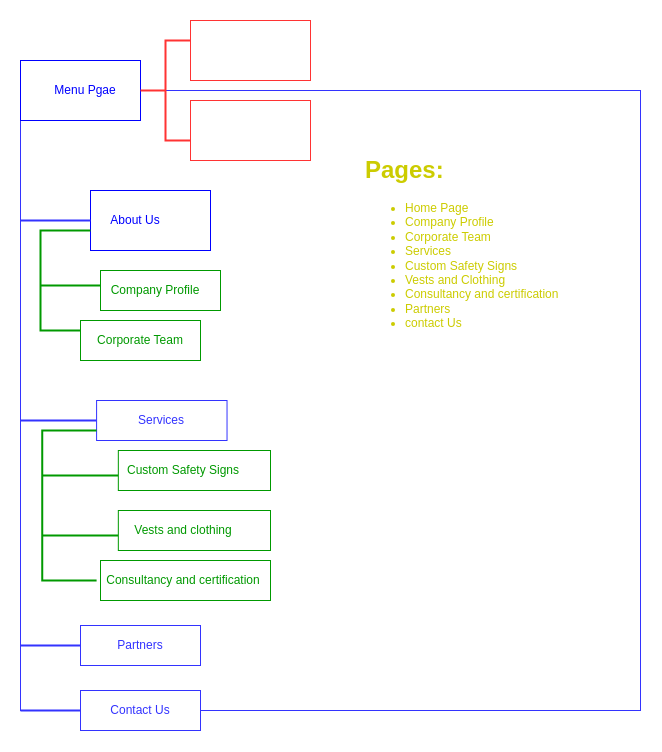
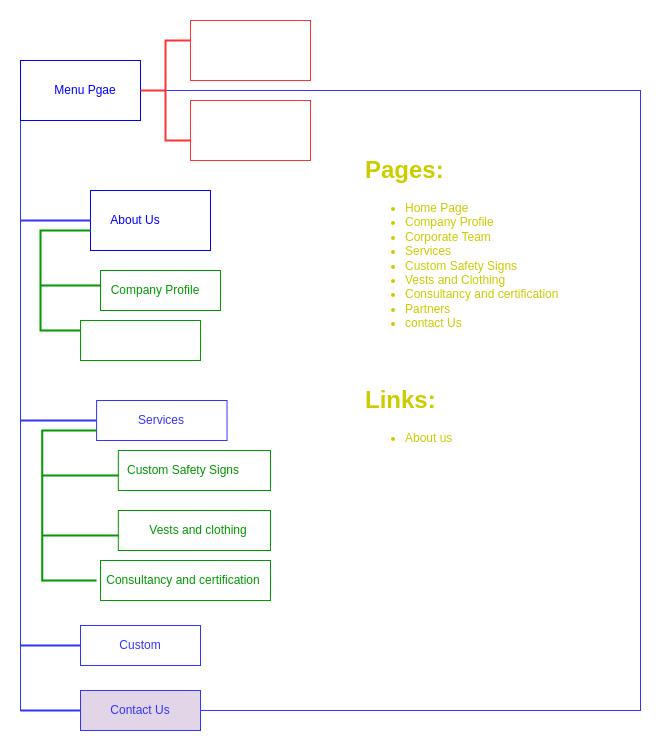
(141, 341) -> none
none -> (456, 441)
(184, 531) -> (199, 531)
(141, 646) -> (141, 646)
(141, 711) -> (141, 711)
